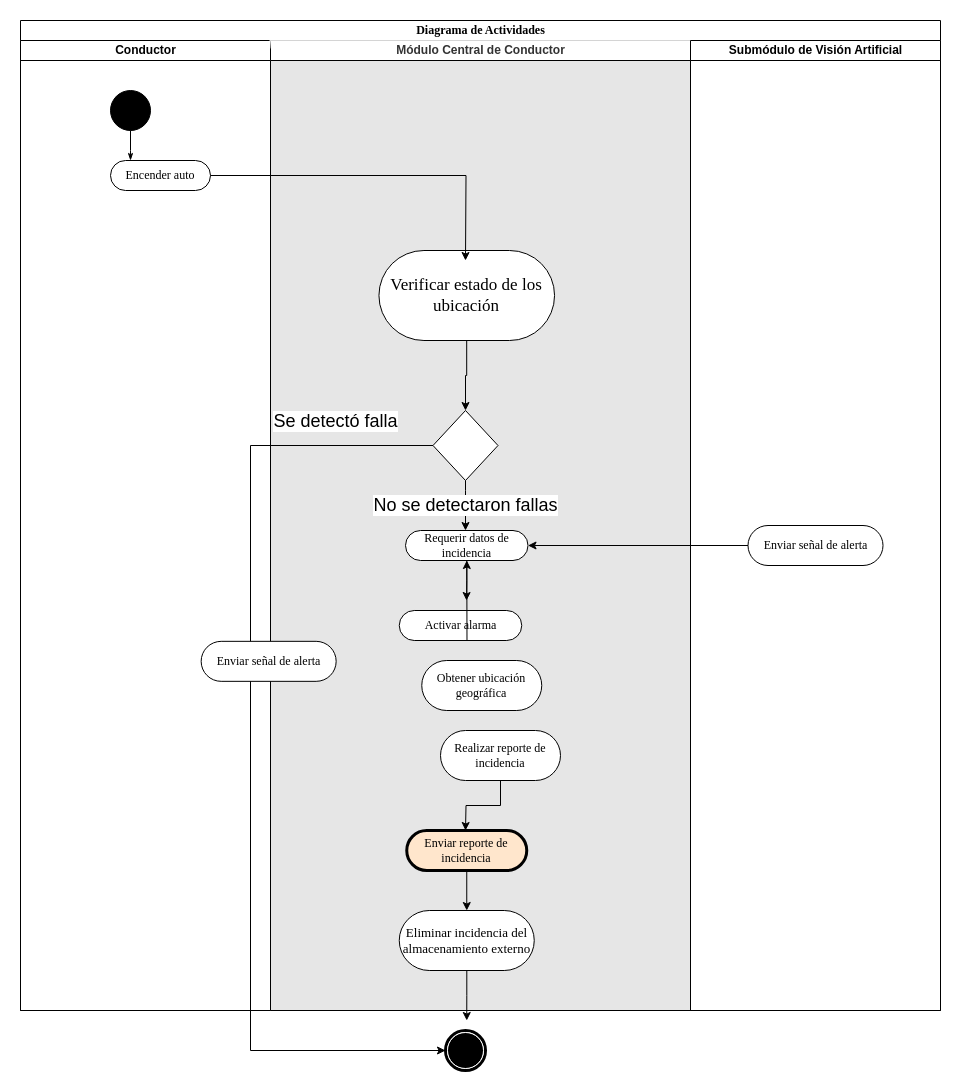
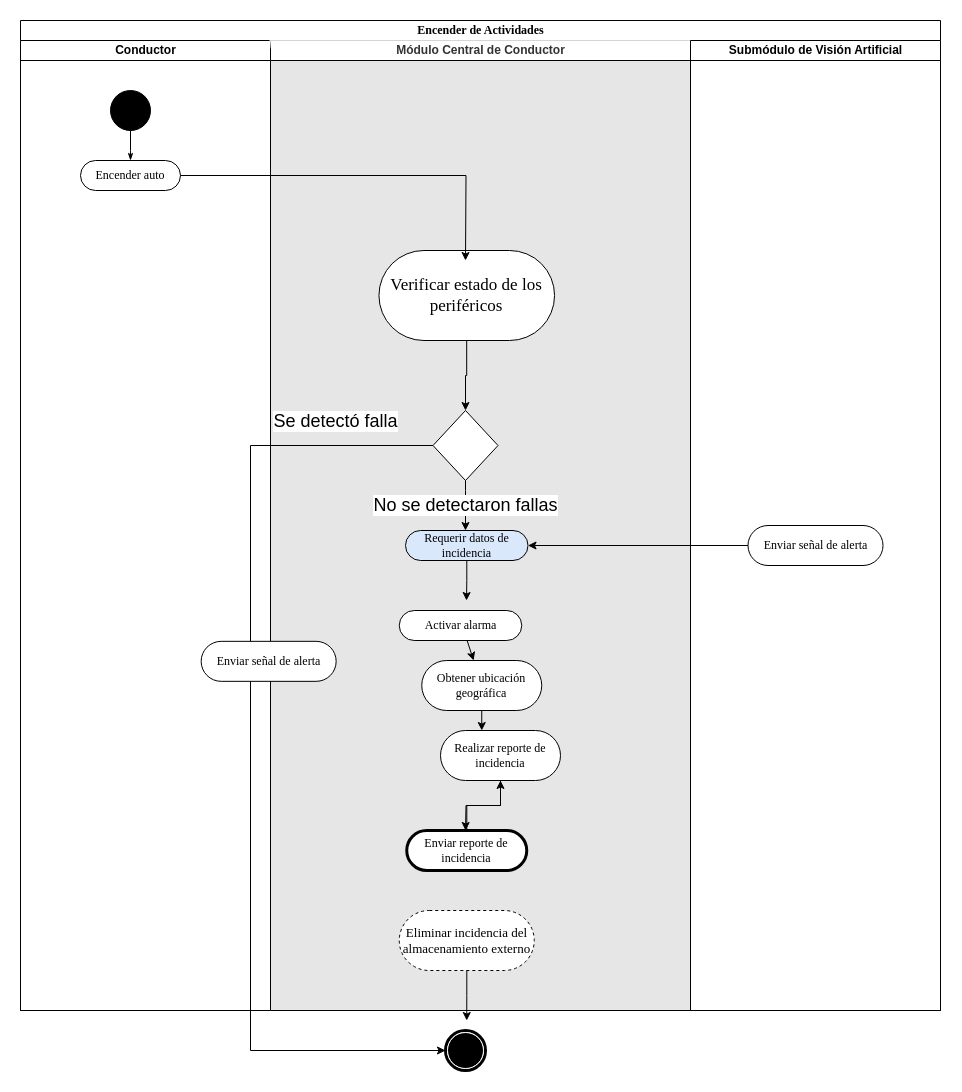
(481, 31) -> (481, 31)
(161, 176) -> (131, 176)
(467, 296) -> (467, 296)
(467, 546) -> (467, 546)
(467, 619) -> (469, 647)
none -> (482, 717)
(467, 851) -> (467, 851)
(467, 887) -> (467, 824)
(467, 941) -> (467, 941)
